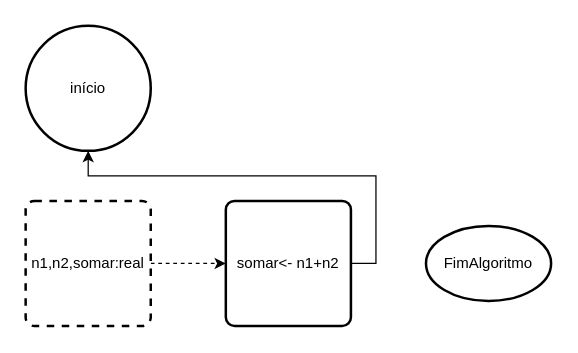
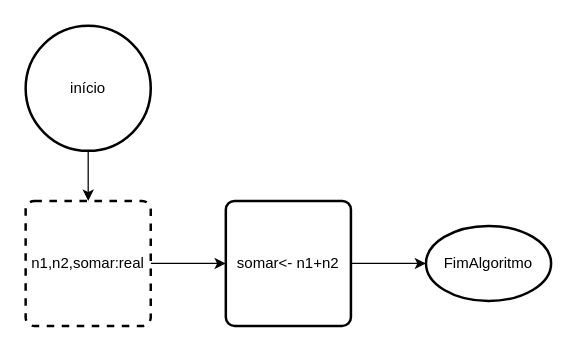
(278, 176) -> (395, 263)
none -> (88, 185)
(185, 263) -> (185, 263)
